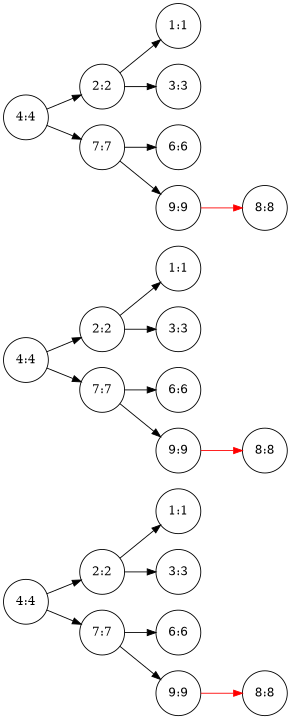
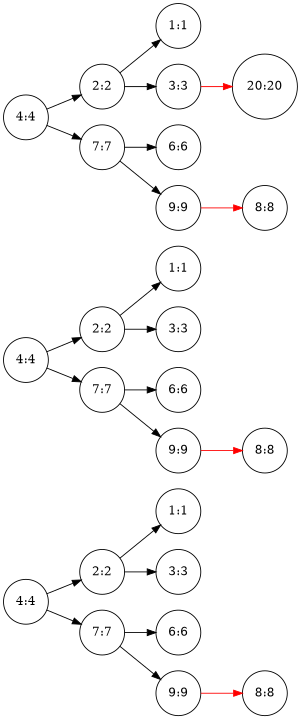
none -> (265, 87)
